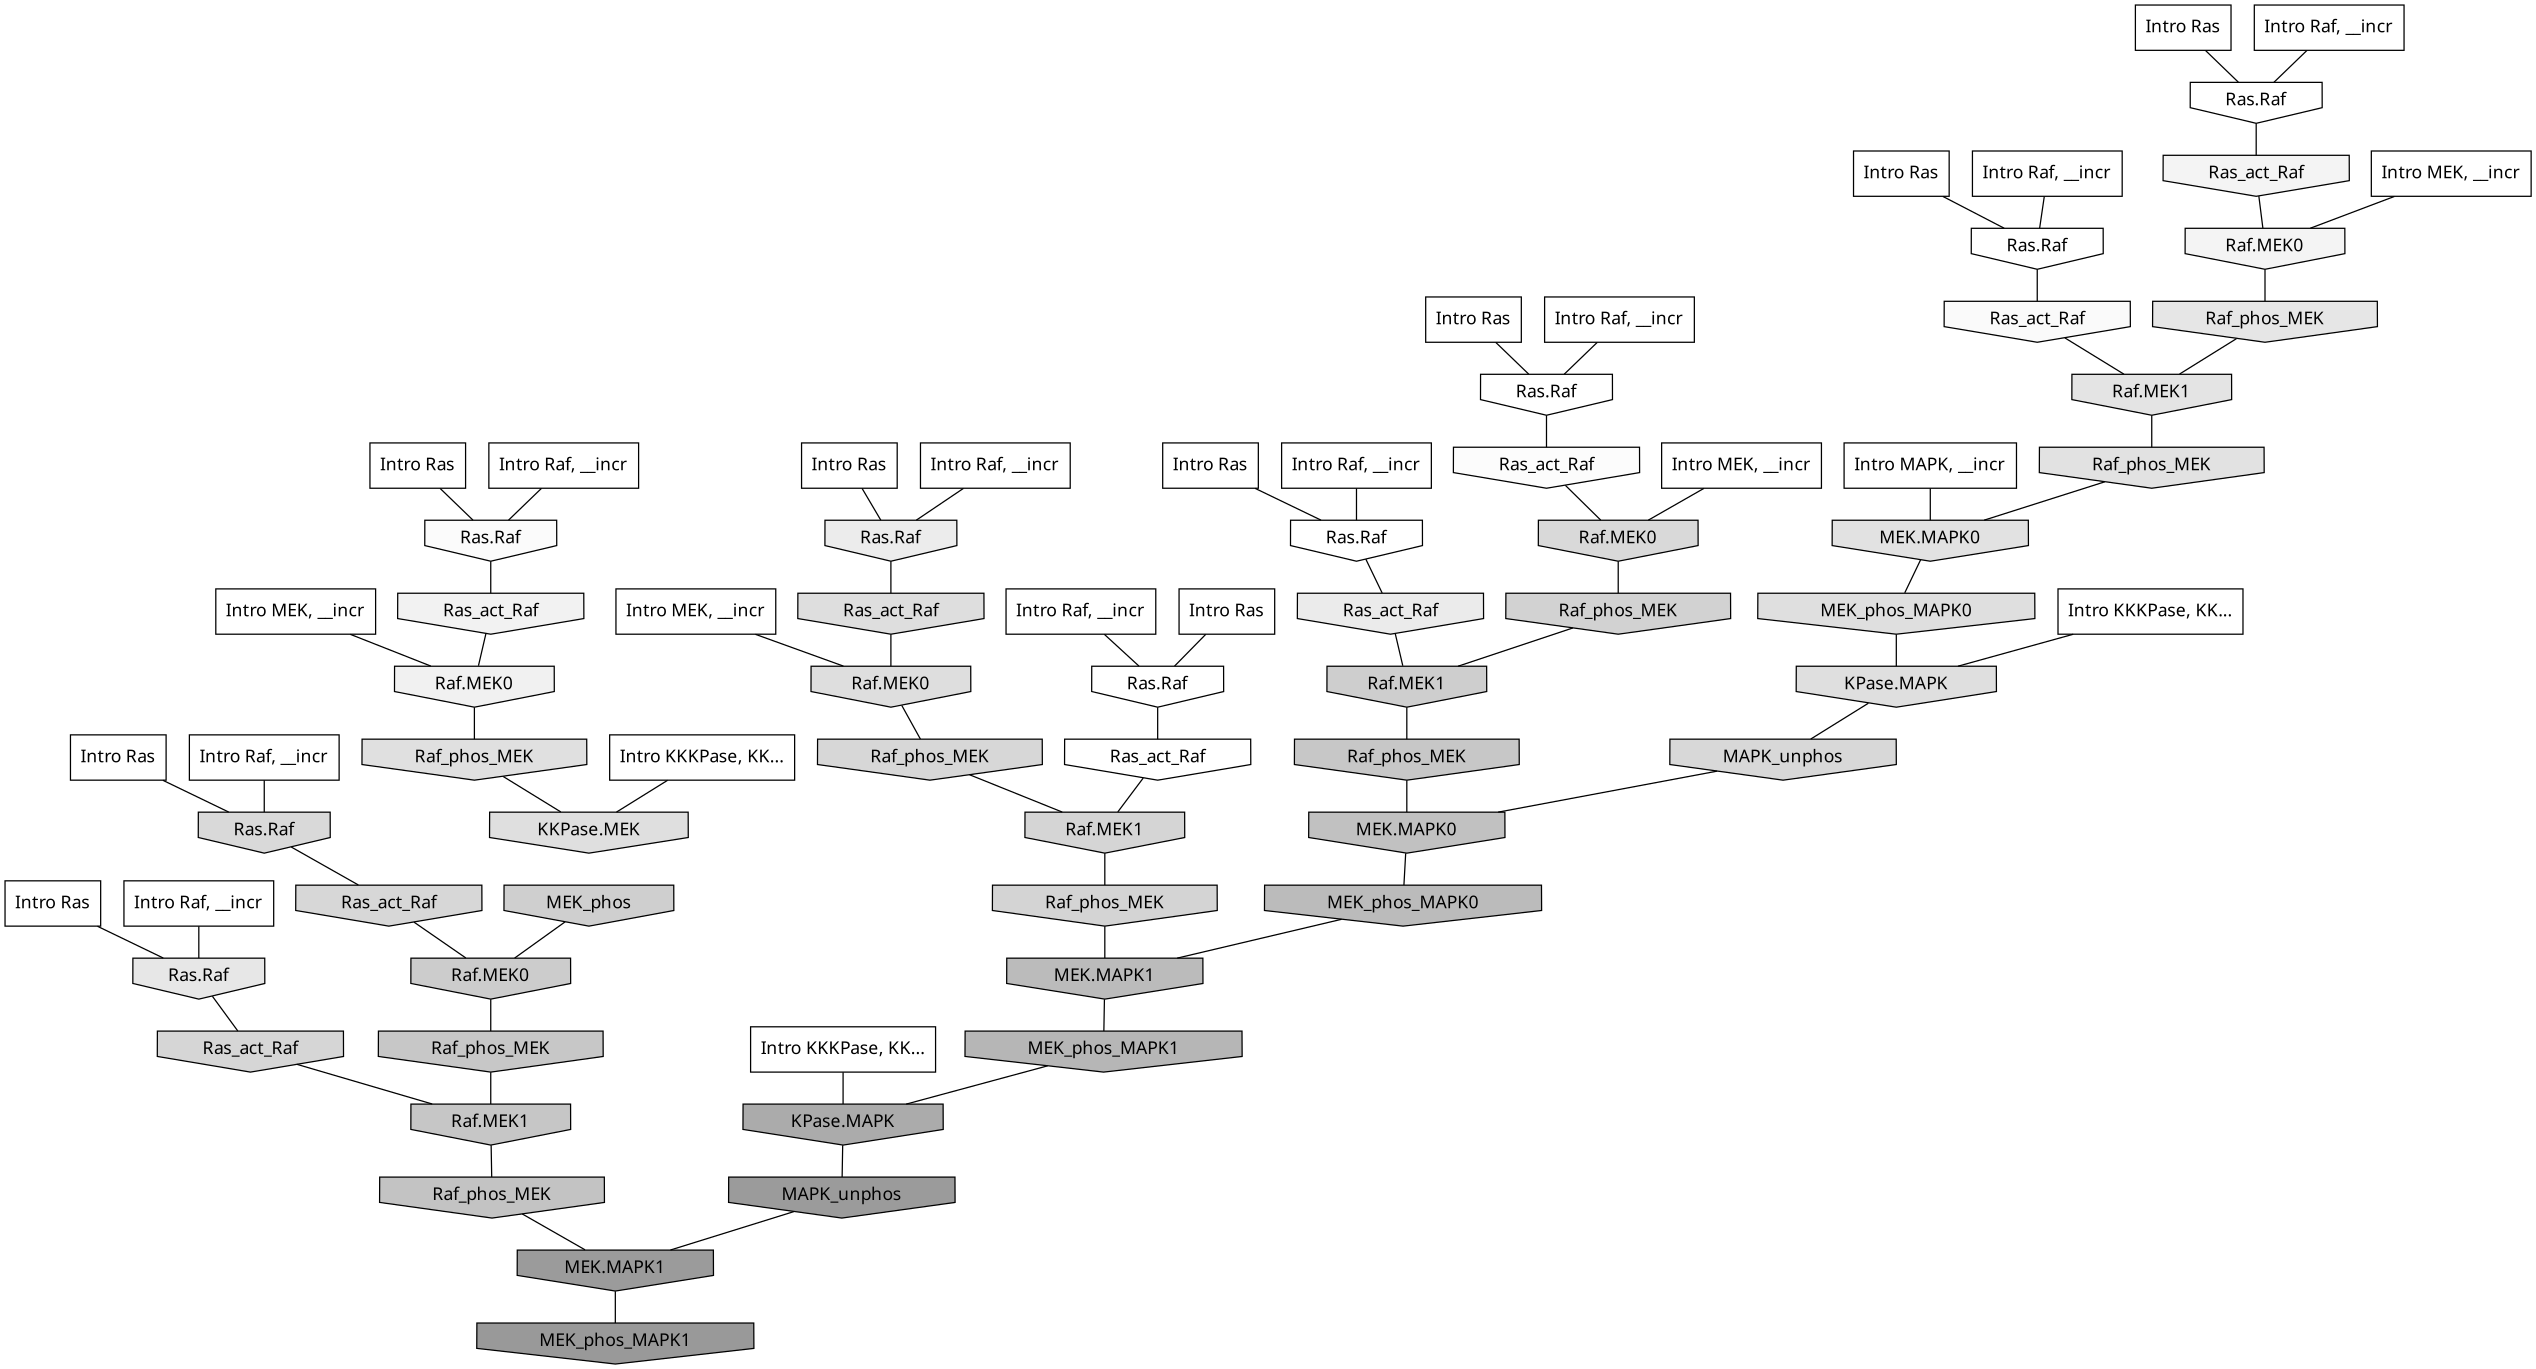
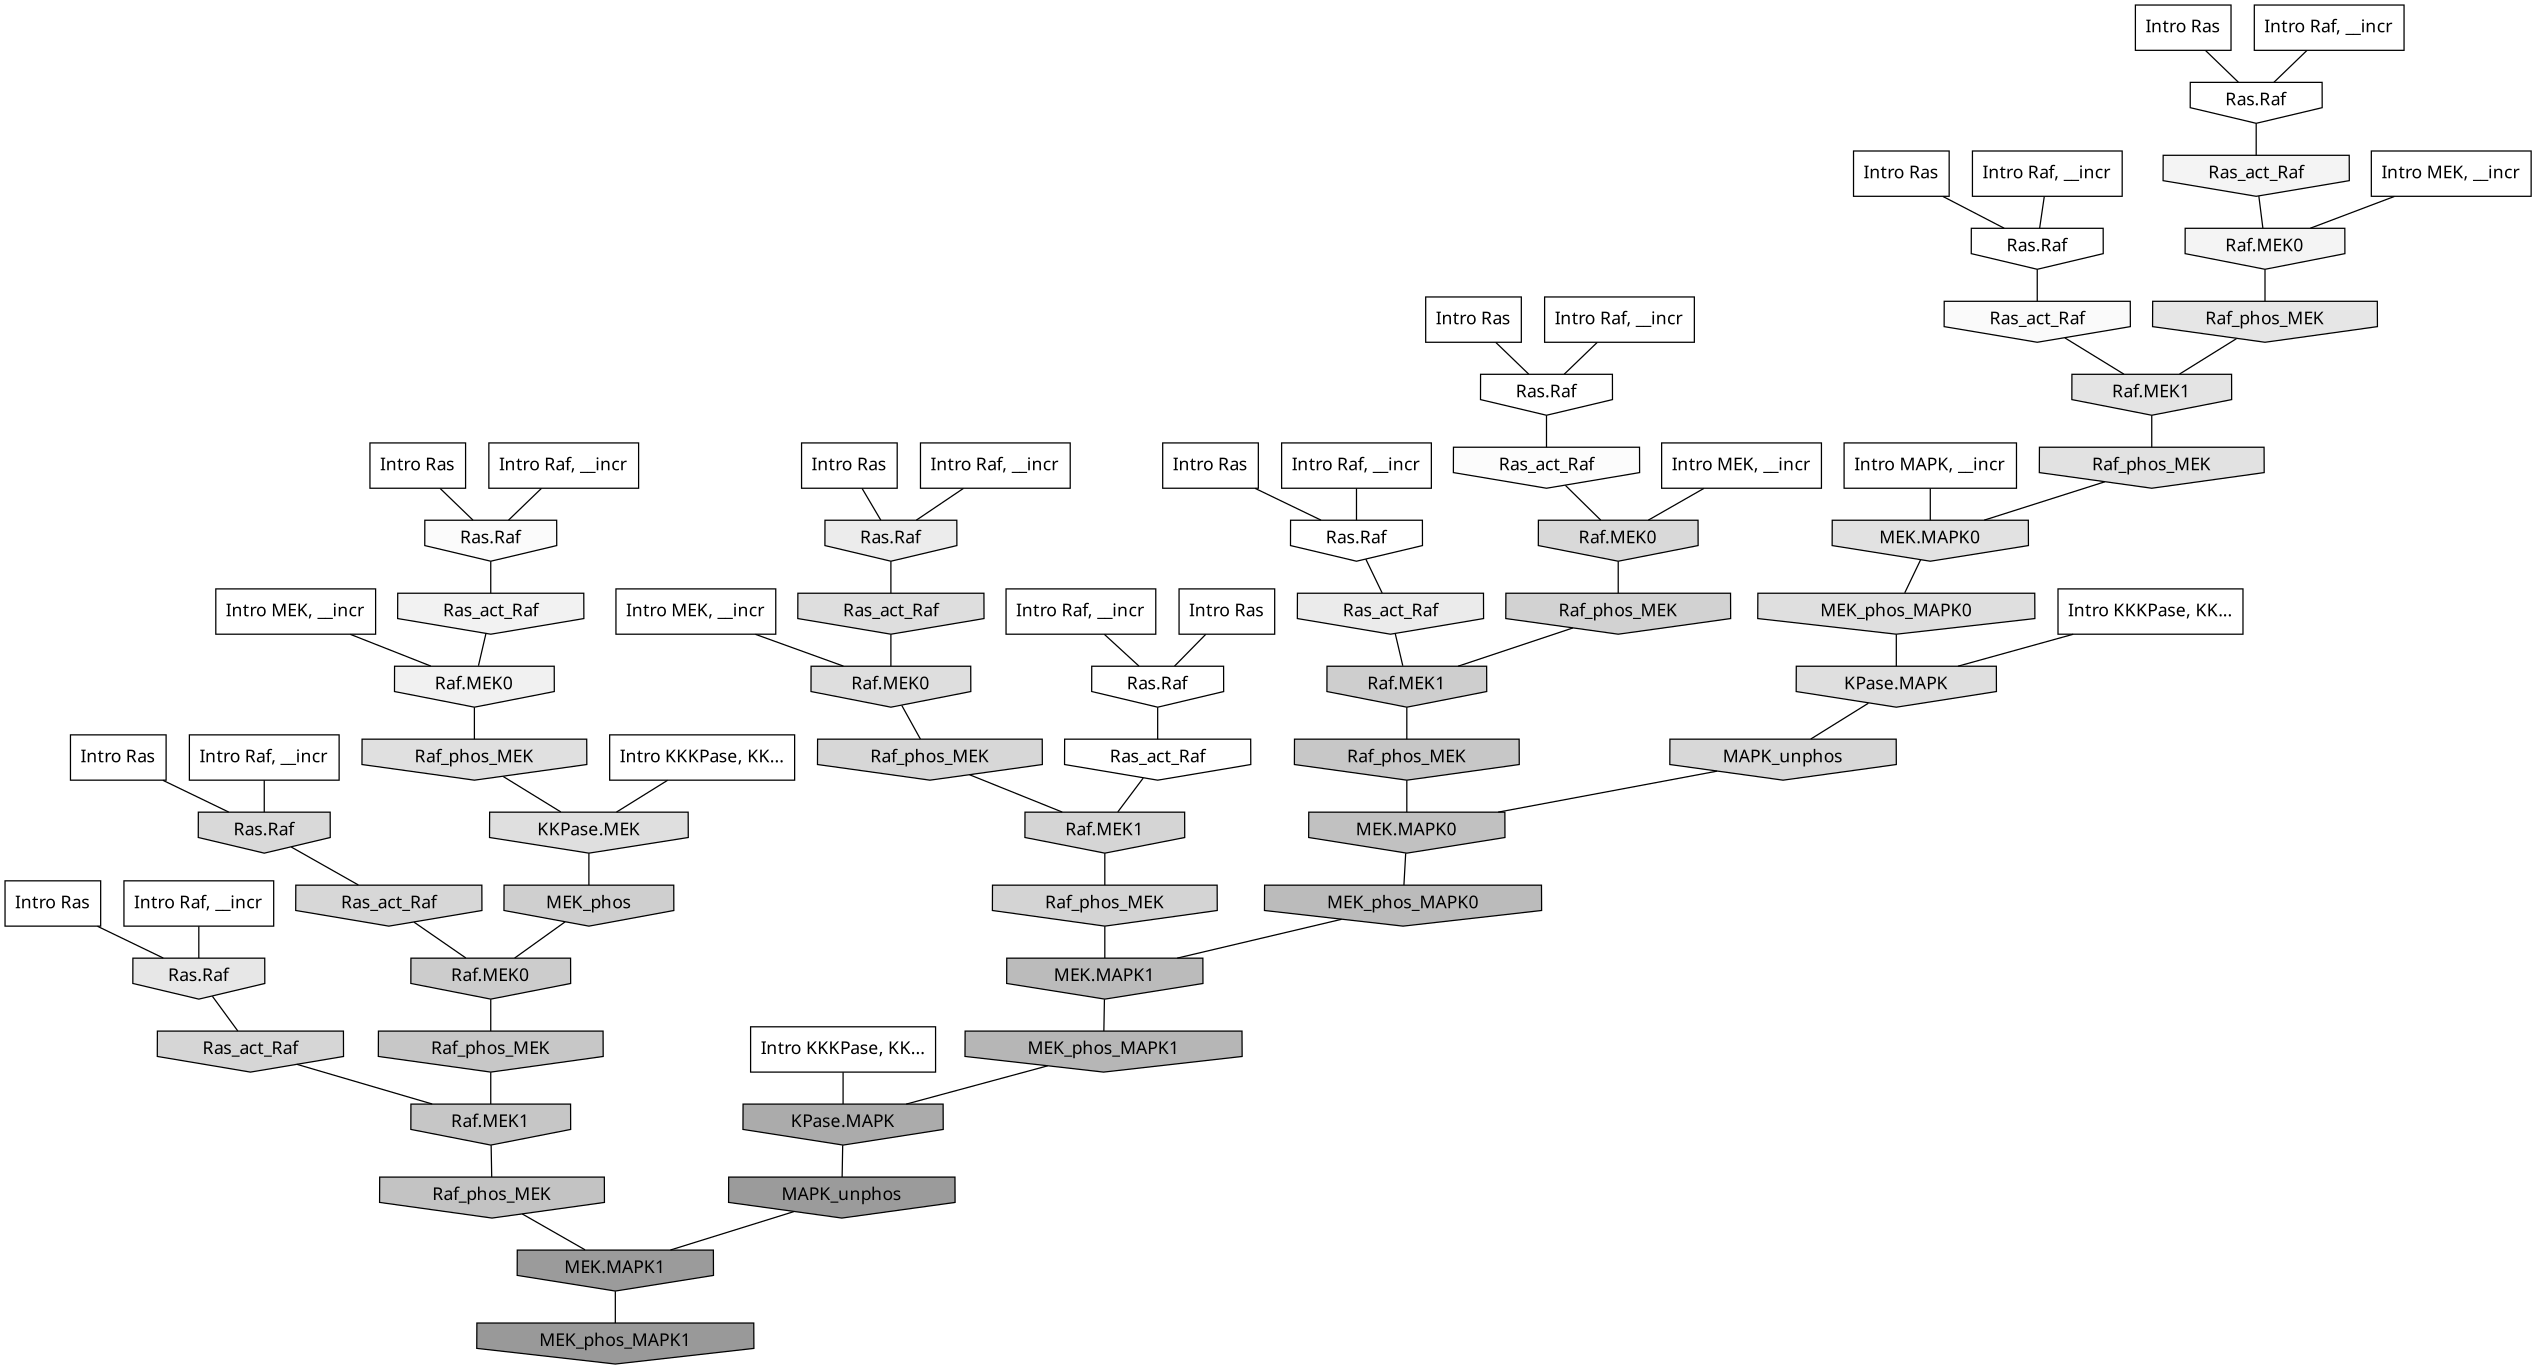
none -> (589, 869)
